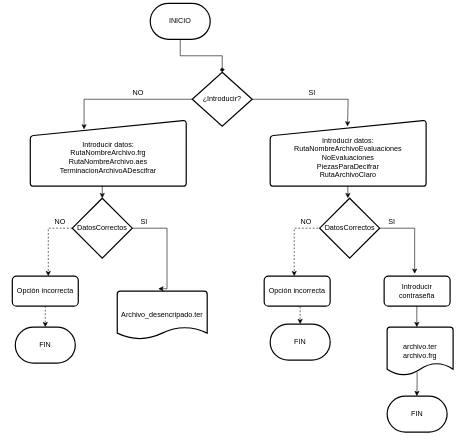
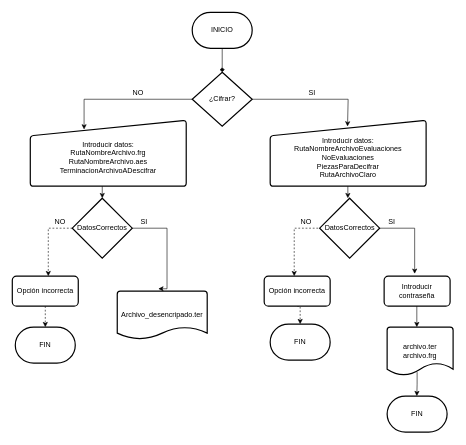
(180, 21) -> (222, 30)
(222, 99) -> (222, 99)
